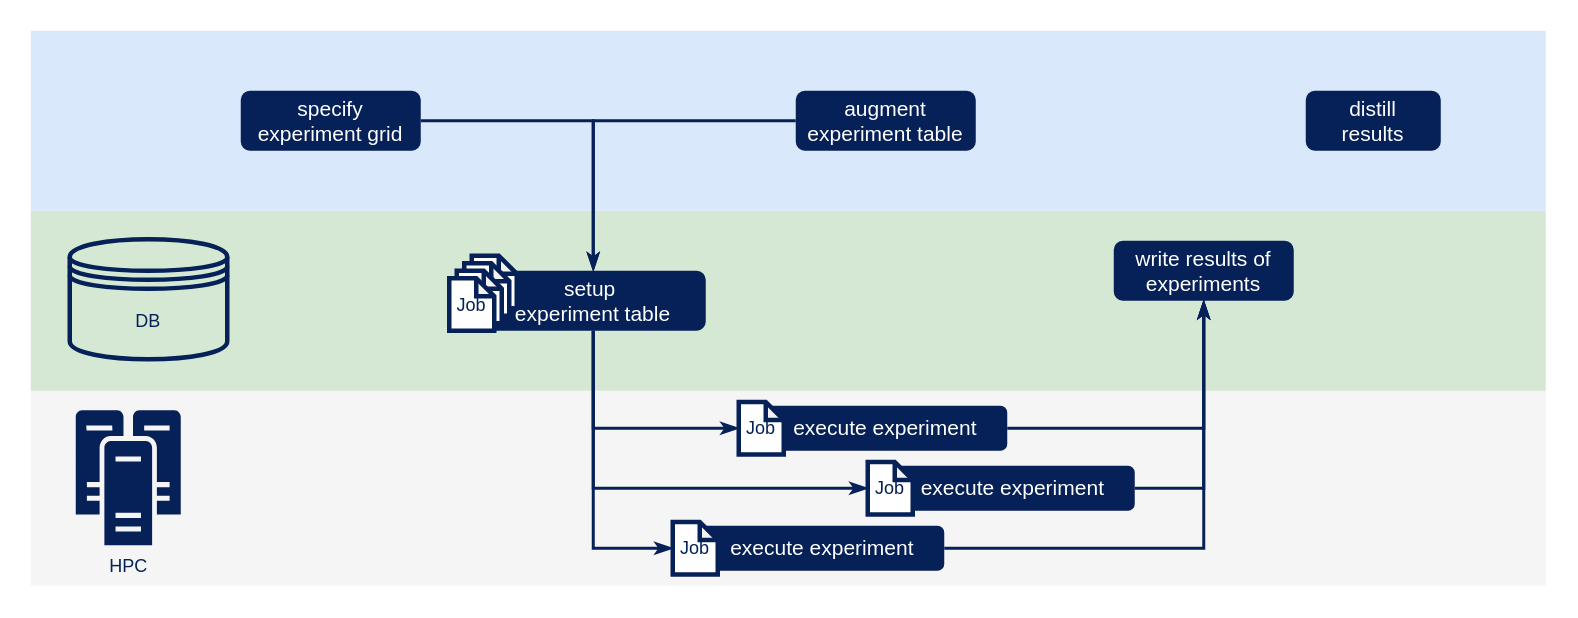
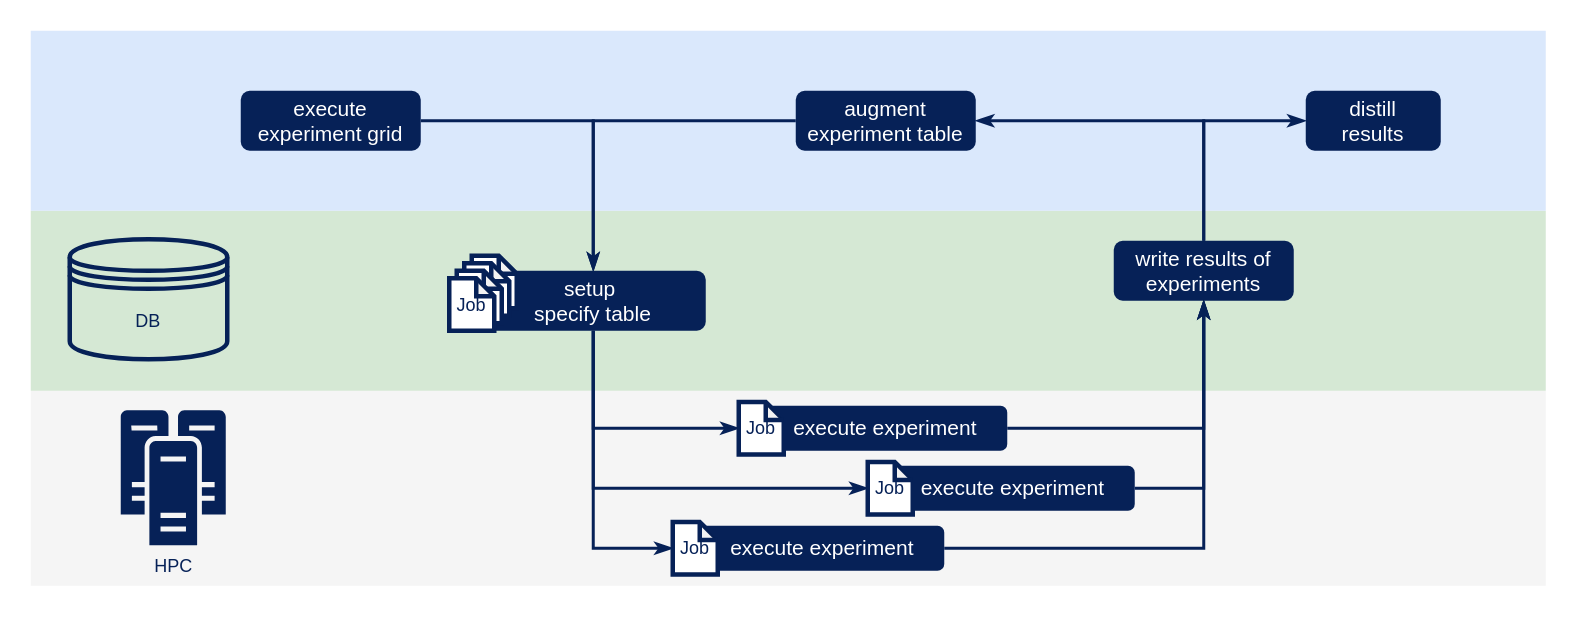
(331, 121) -> (331, 121)
none -> (1094, 121)
none -> (1249, 121)
(593, 301) -> (593, 301)
(128, 478) -> (173, 478)
